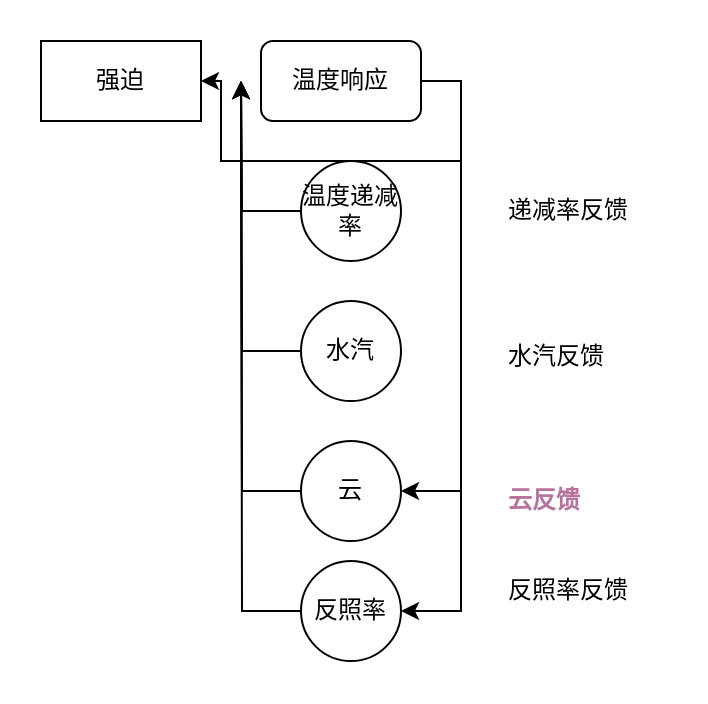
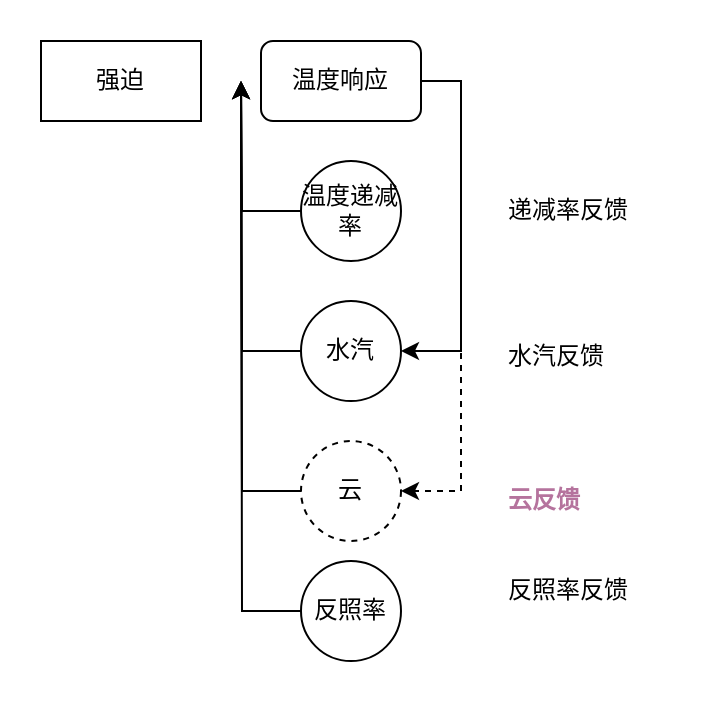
(221, 126) -> (436, 351)
(351, 491) -> (351, 491)
(438, 491) -> (438, 491)
(461, 576) -> none
